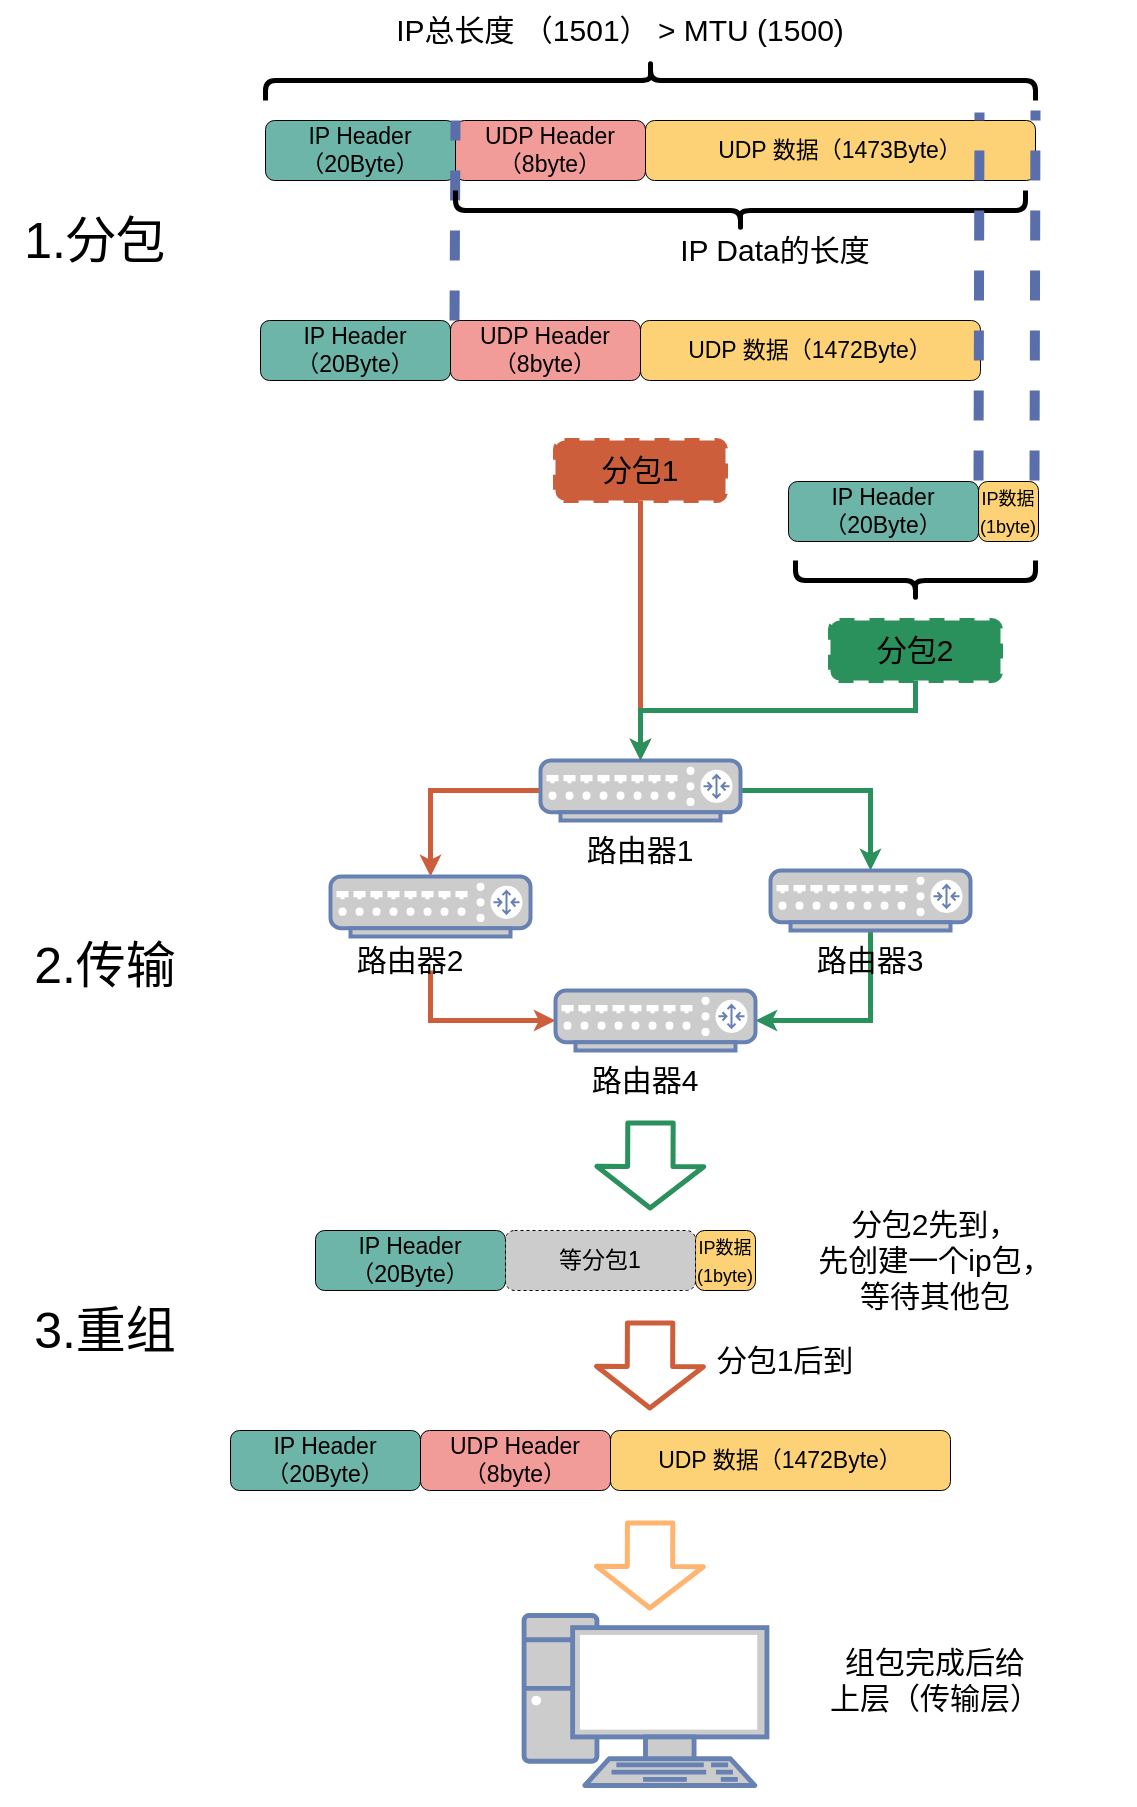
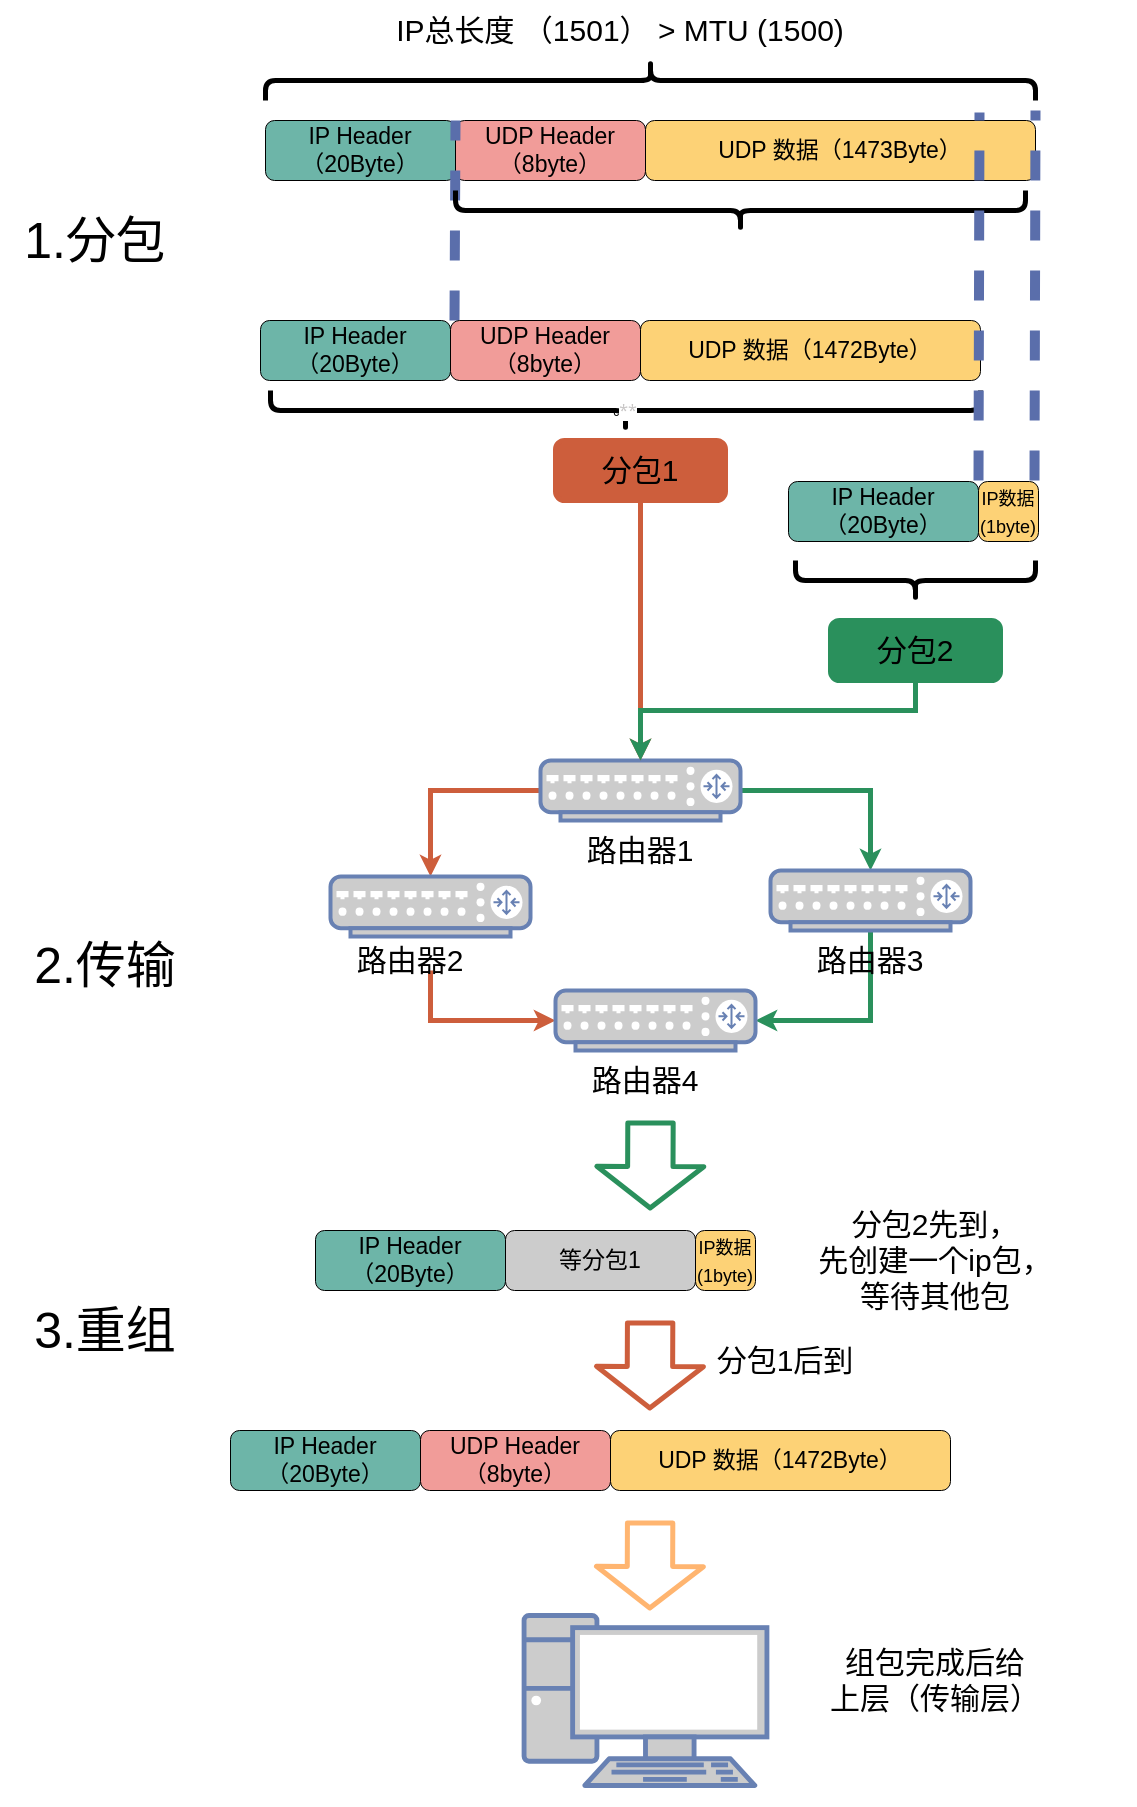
(776, 251) -> none
none -> (626, 411)
(641, 471) -> (641, 471)
(916, 651) -> (916, 651)
(601, 1261) -> (601, 1261)
